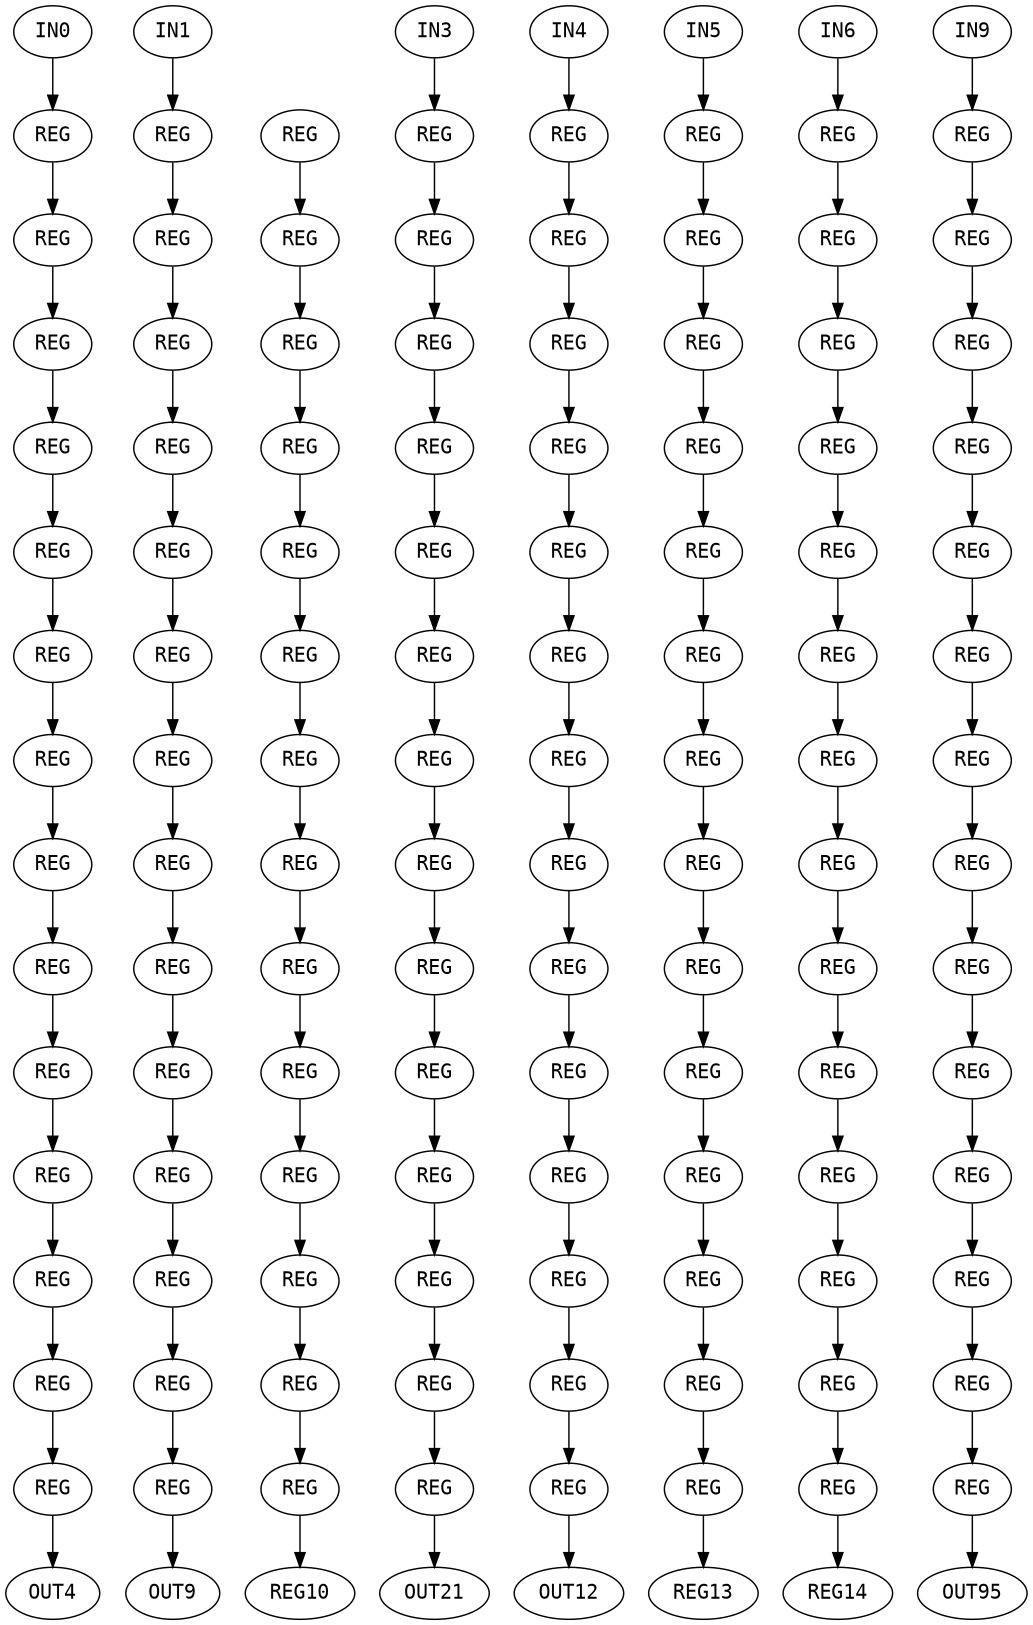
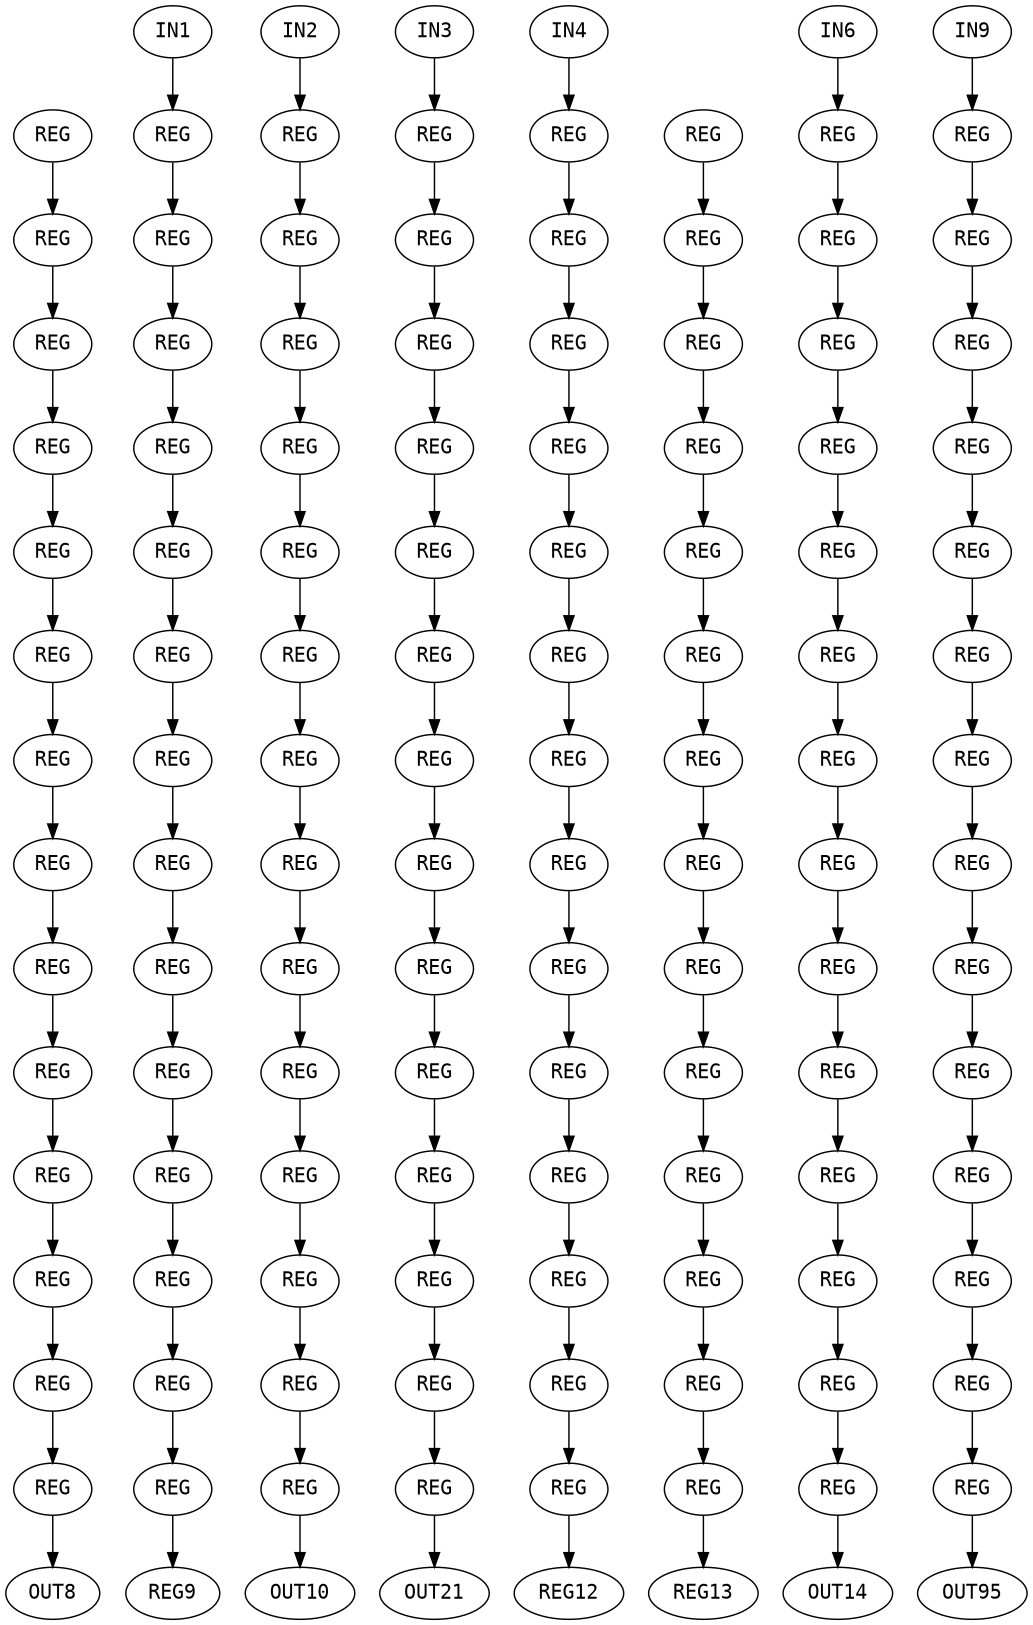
(53, 32) -> none
none -> (300, 32)
(703, 32) -> none
(53, 1593) -> (53, 1593)
(173, 1593) -> (173, 1593)
(300, 1593) -> (300, 1593)
(569, 1593) -> (569, 1593)
(838, 1593) -> (838, 1593)
